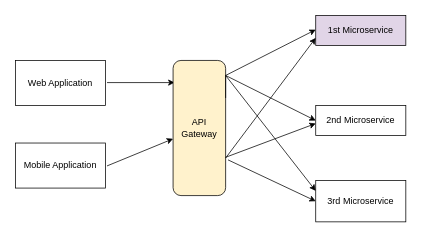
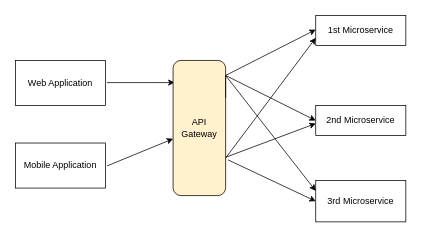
(360, 30) -> (360, 30)
